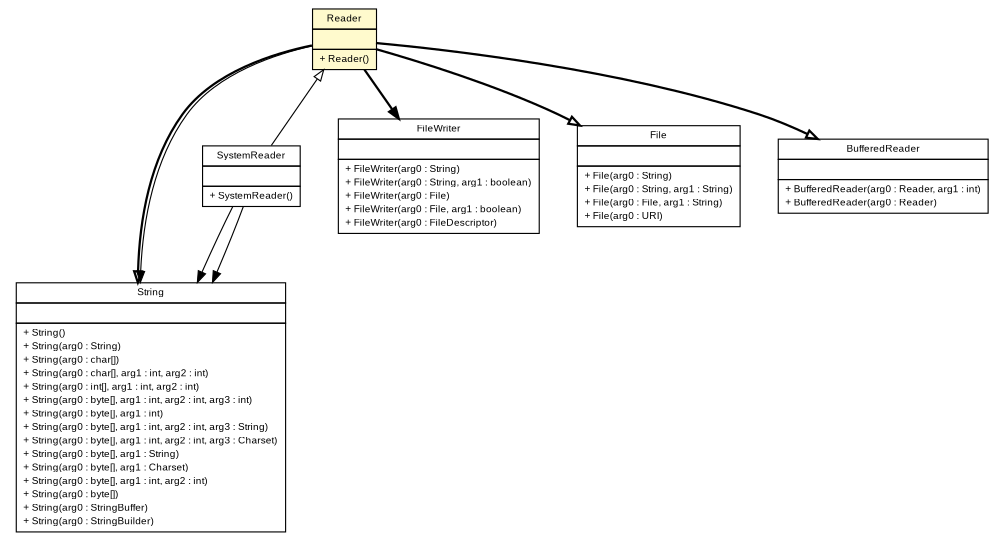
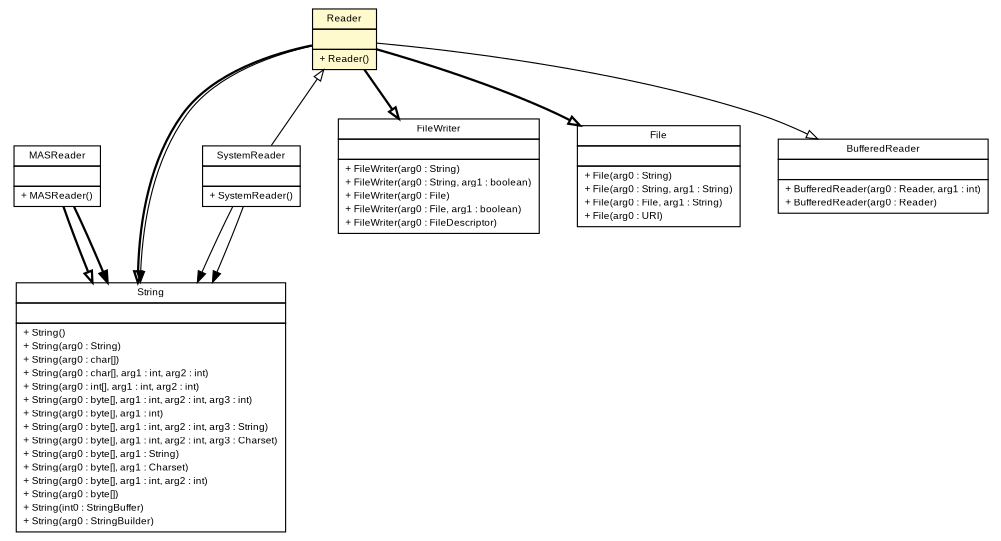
(595, 74) -> (595, 74)
(378, 89) -> (378, 89)
none -> (57, 176)
(86, 508) -> (84, 508)
